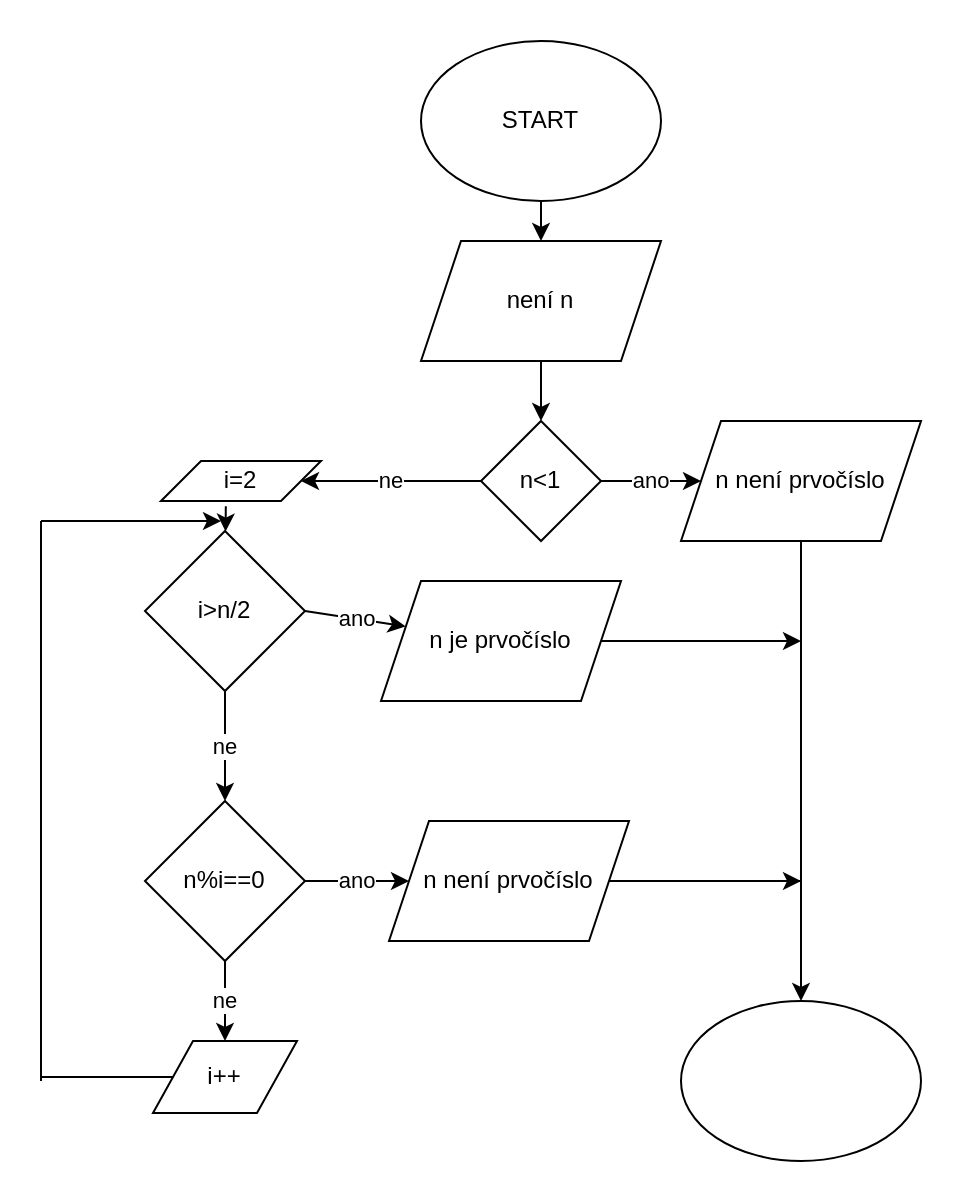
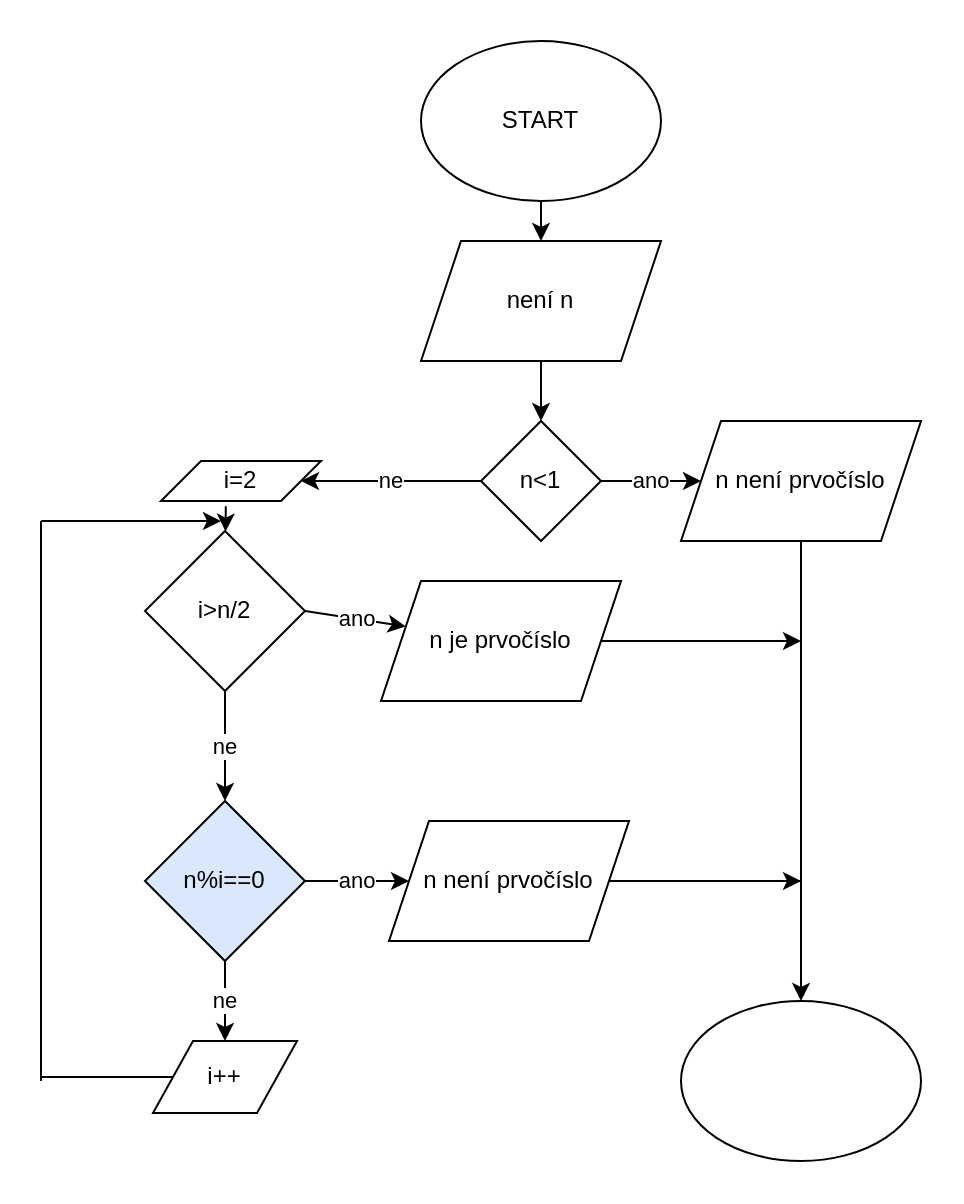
(225, 881) -> (225, 881)
